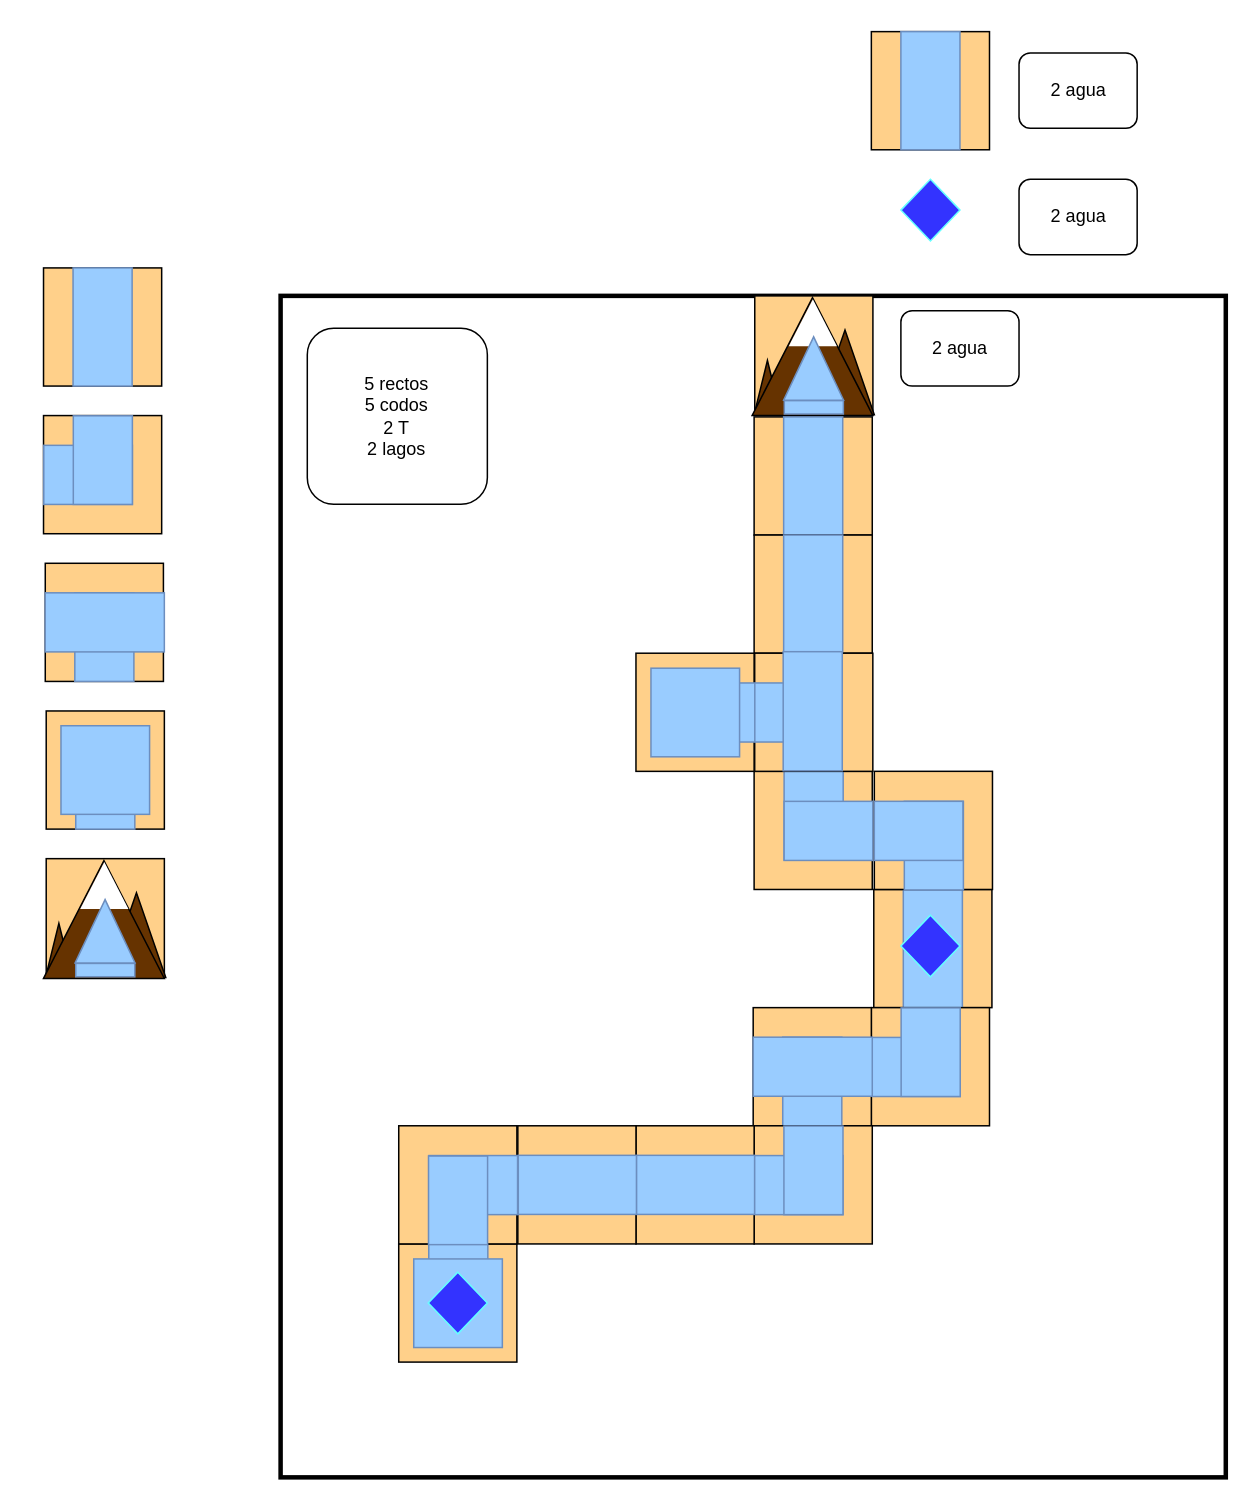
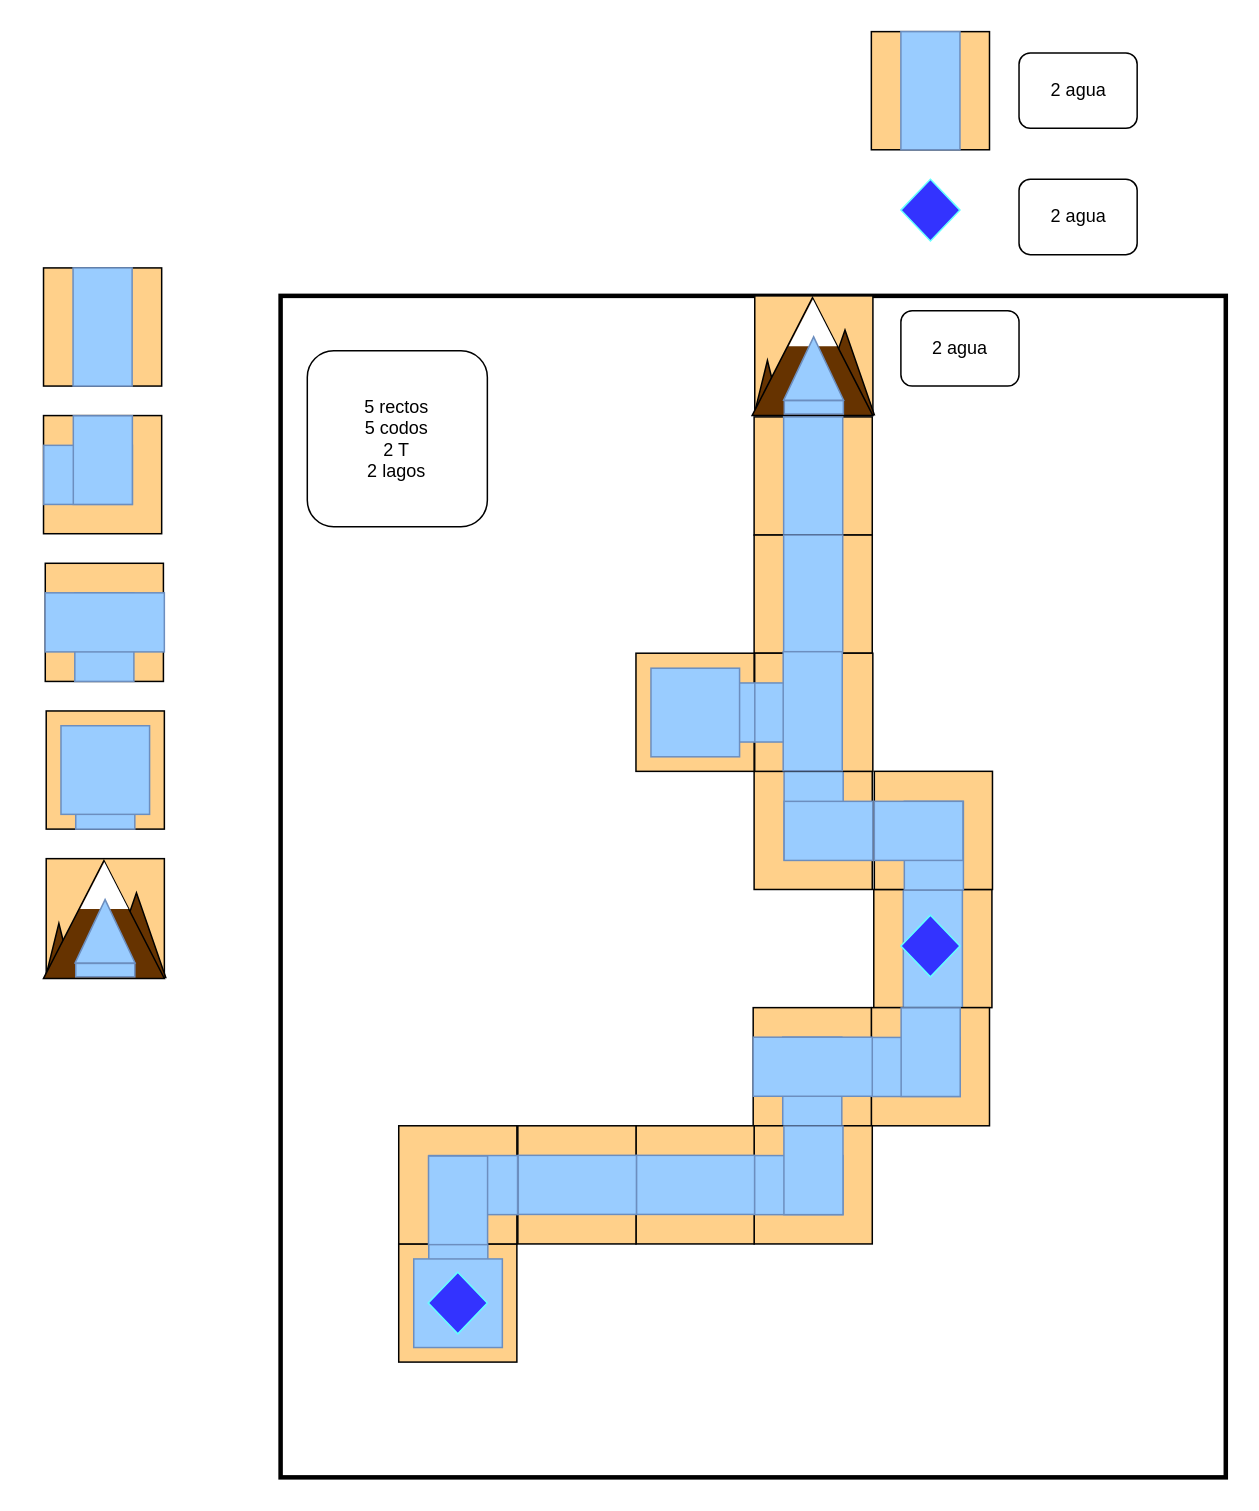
(397, 416) -> (397, 439)
